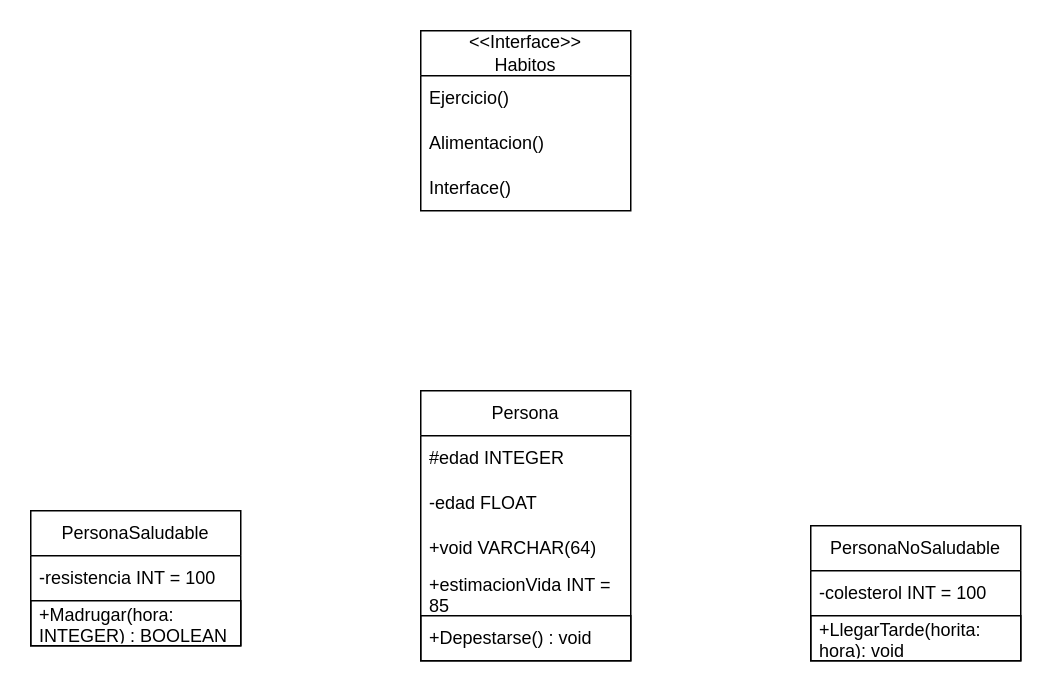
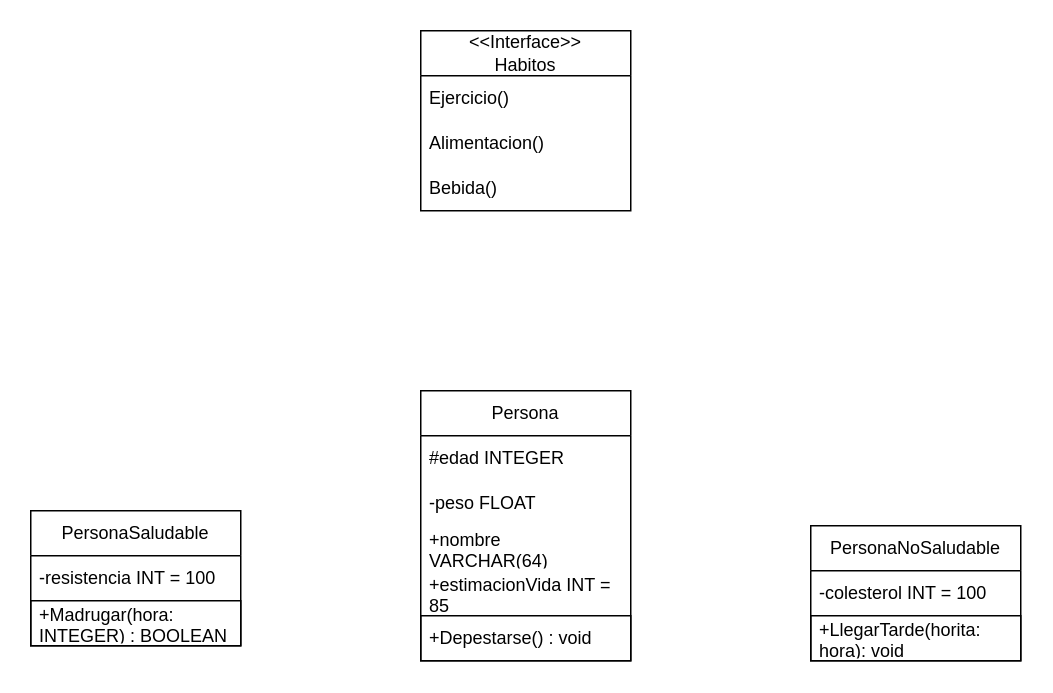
(485, 188) -> (468, 188)
(483, 503) -> (483, 503)
(511, 548) -> (523, 548)
